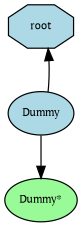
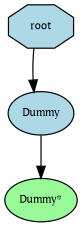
(49, 76) -> (33, 64)
